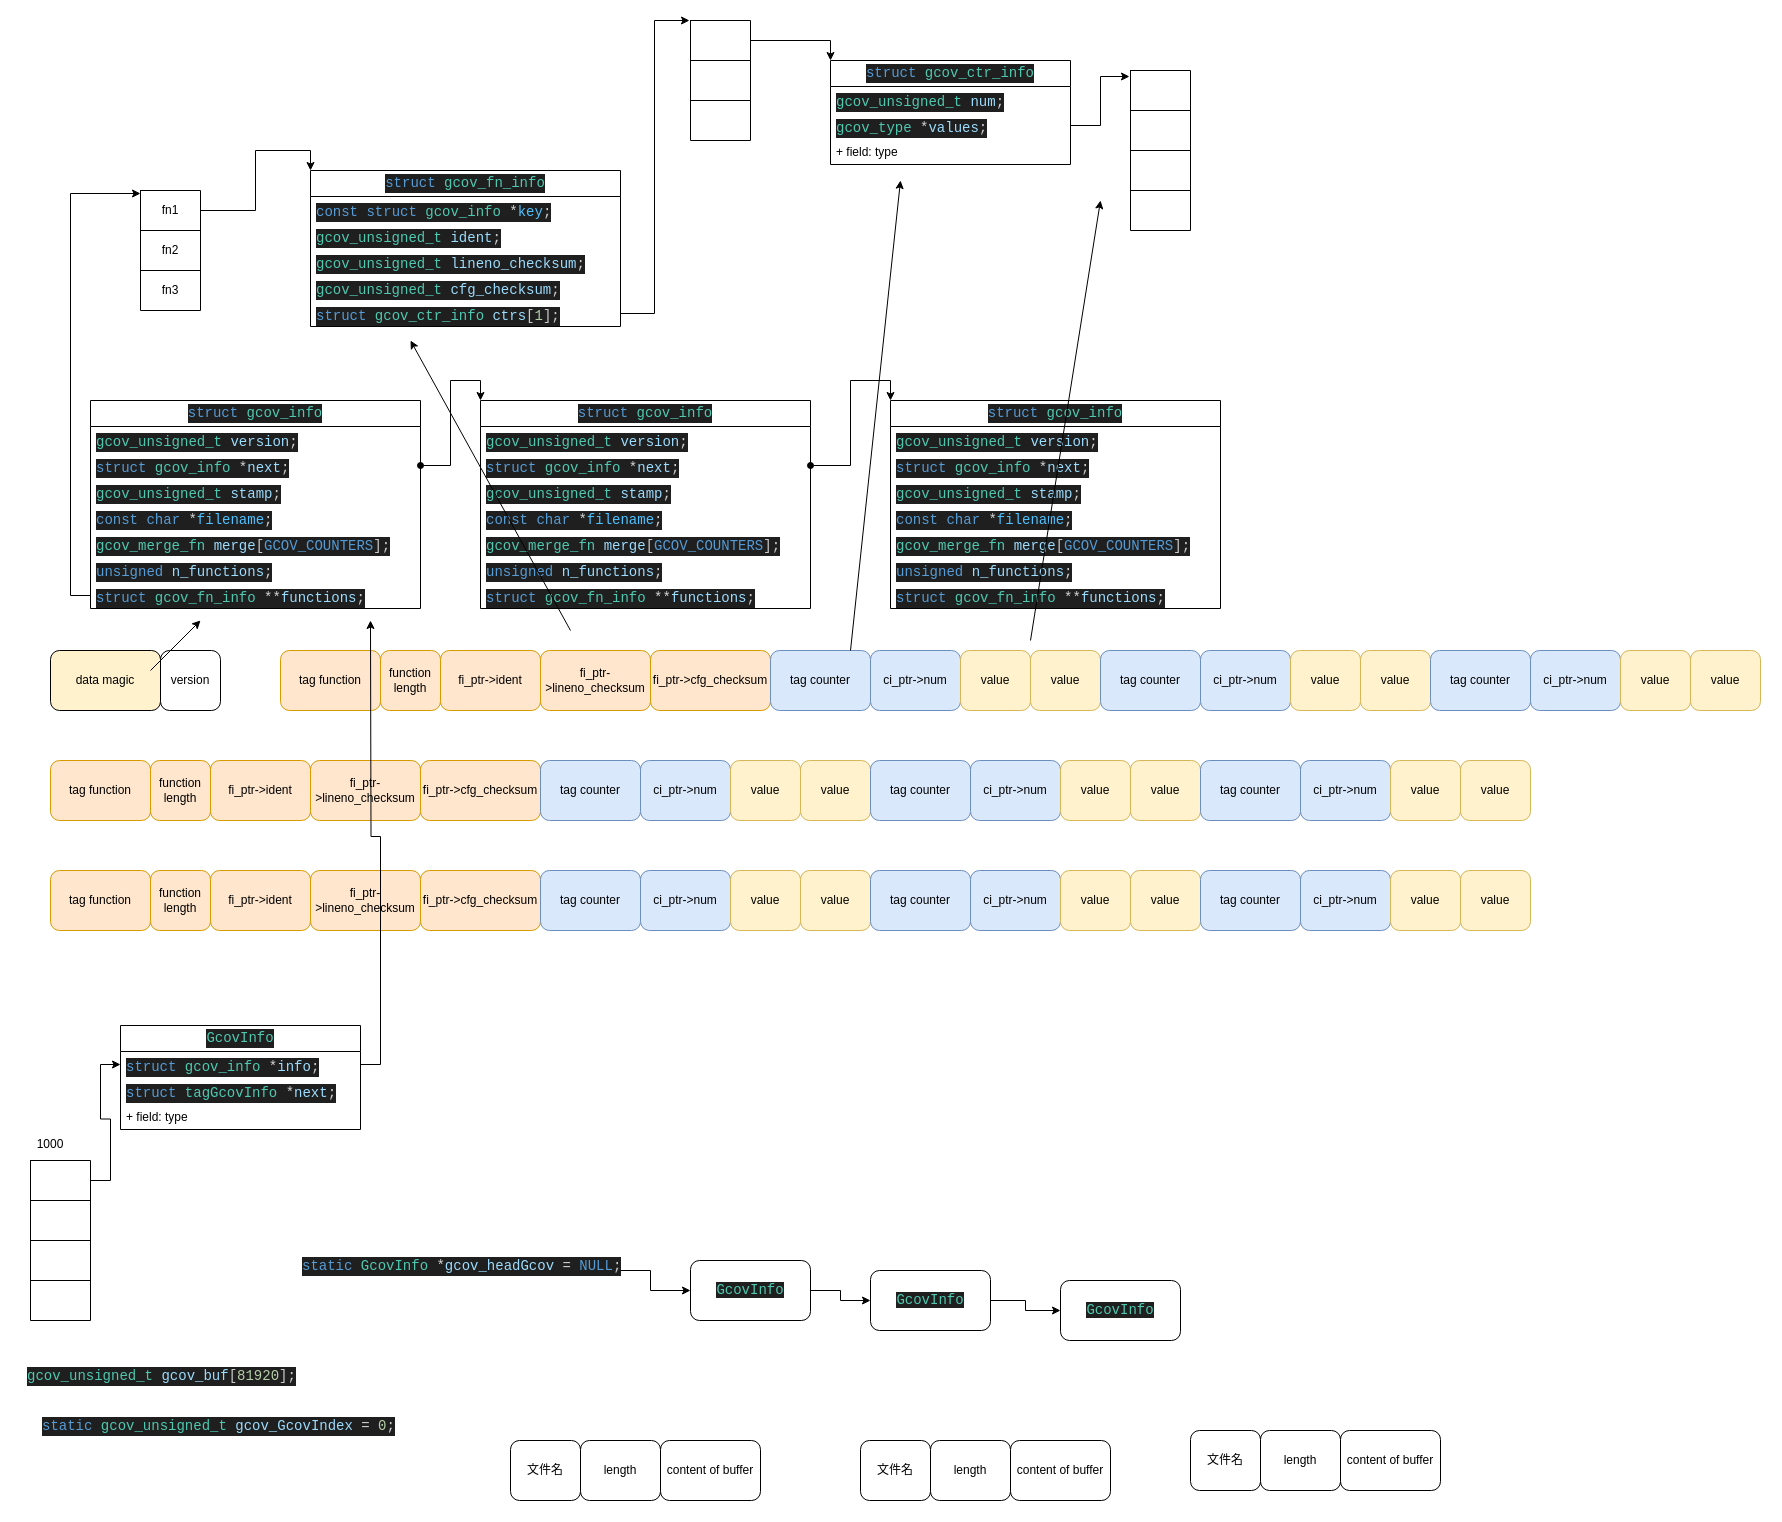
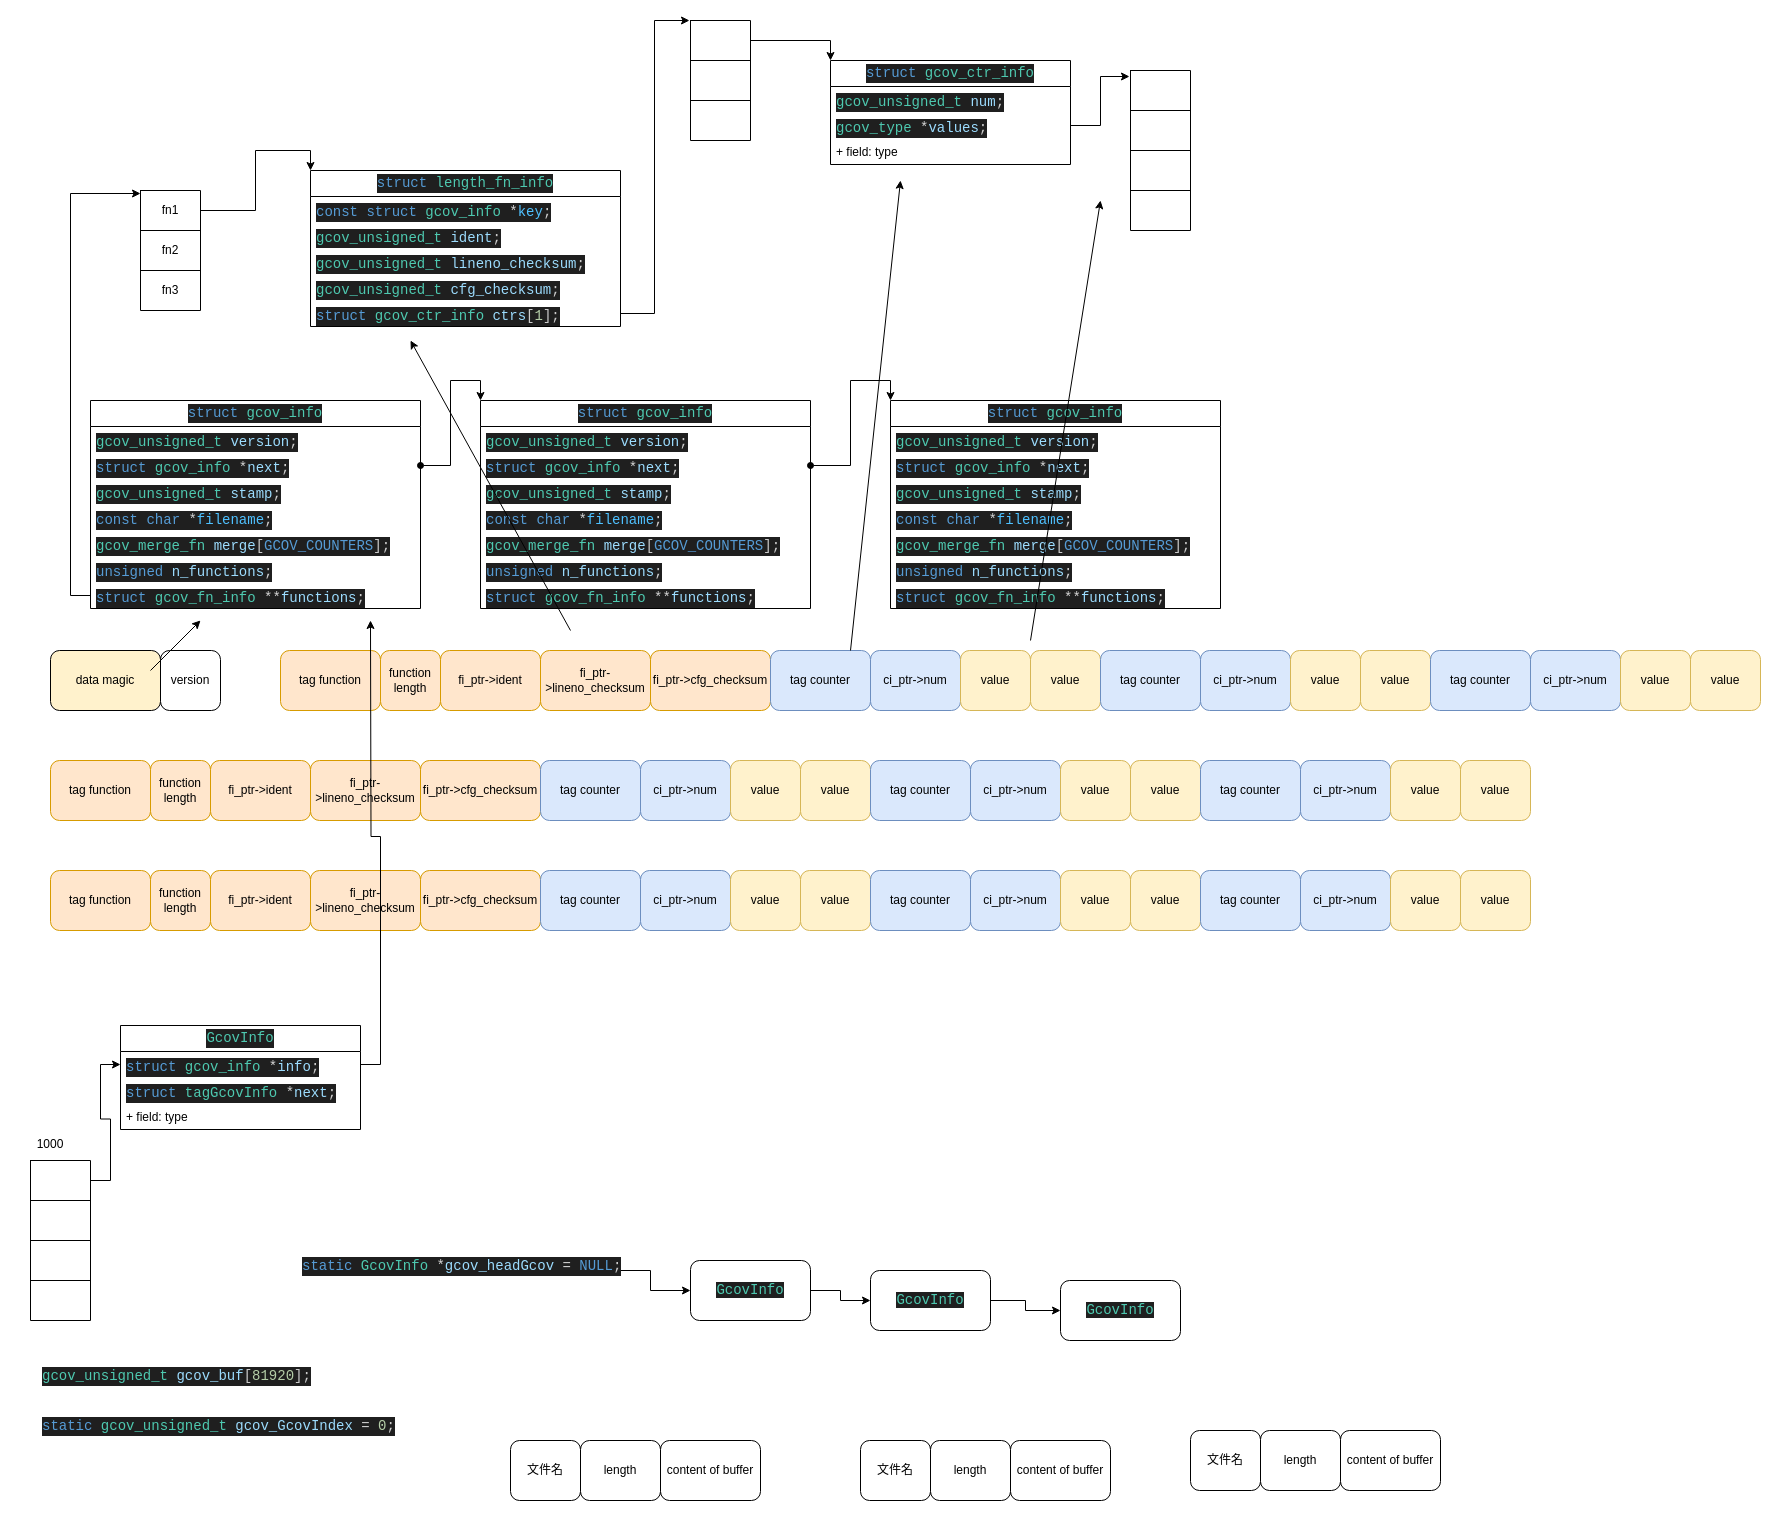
(466, 184) -> (466, 184)
(166, 1381) -> (181, 1381)
